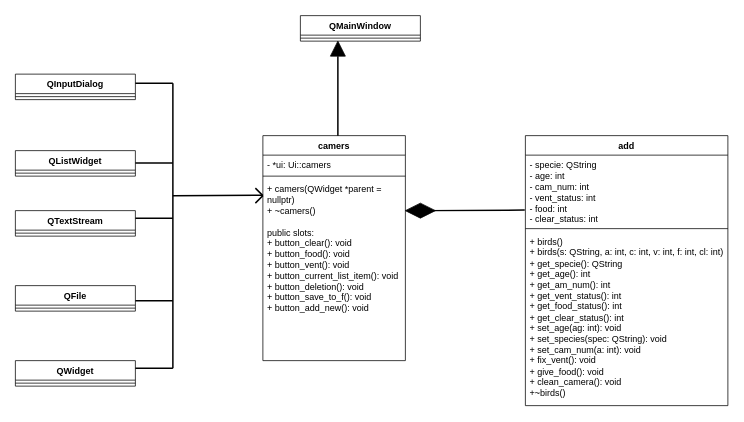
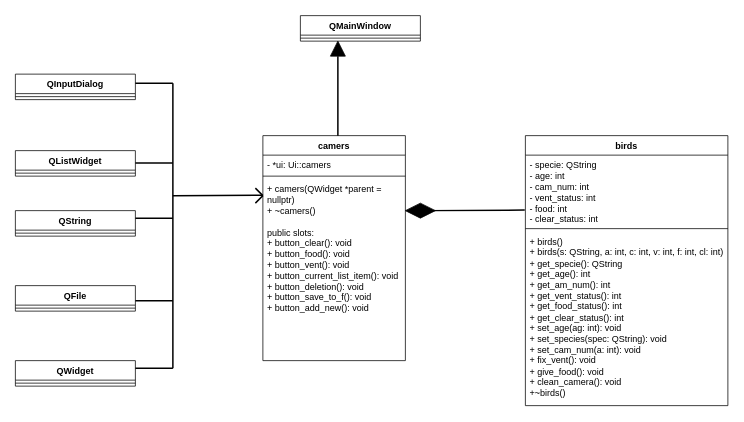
(627, 146) -> (627, 146)
(75, 221) -> (75, 221)
